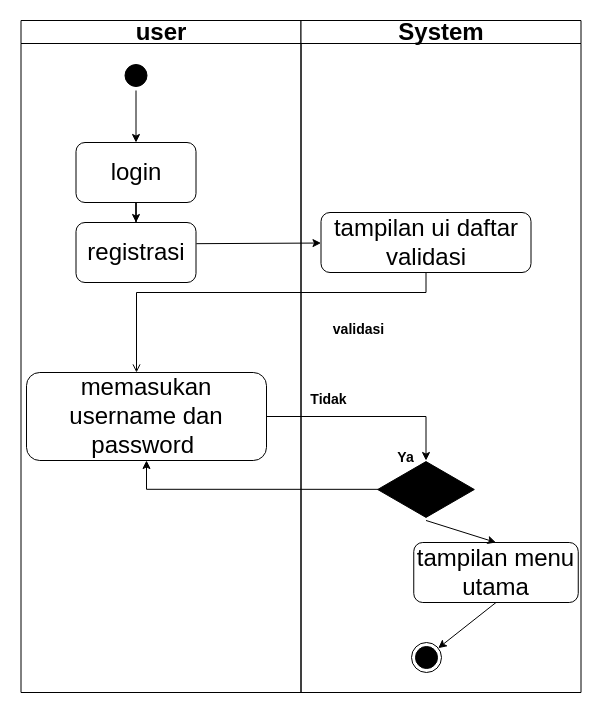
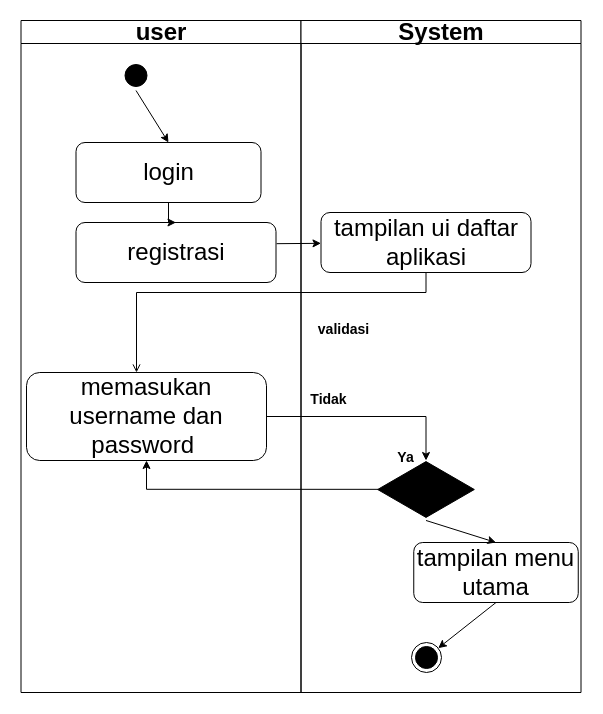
(136, 173) -> (169, 173)
(427, 243) -> (427, 243)
(136, 253) -> (176, 253)
(359, 327) -> (344, 327)
